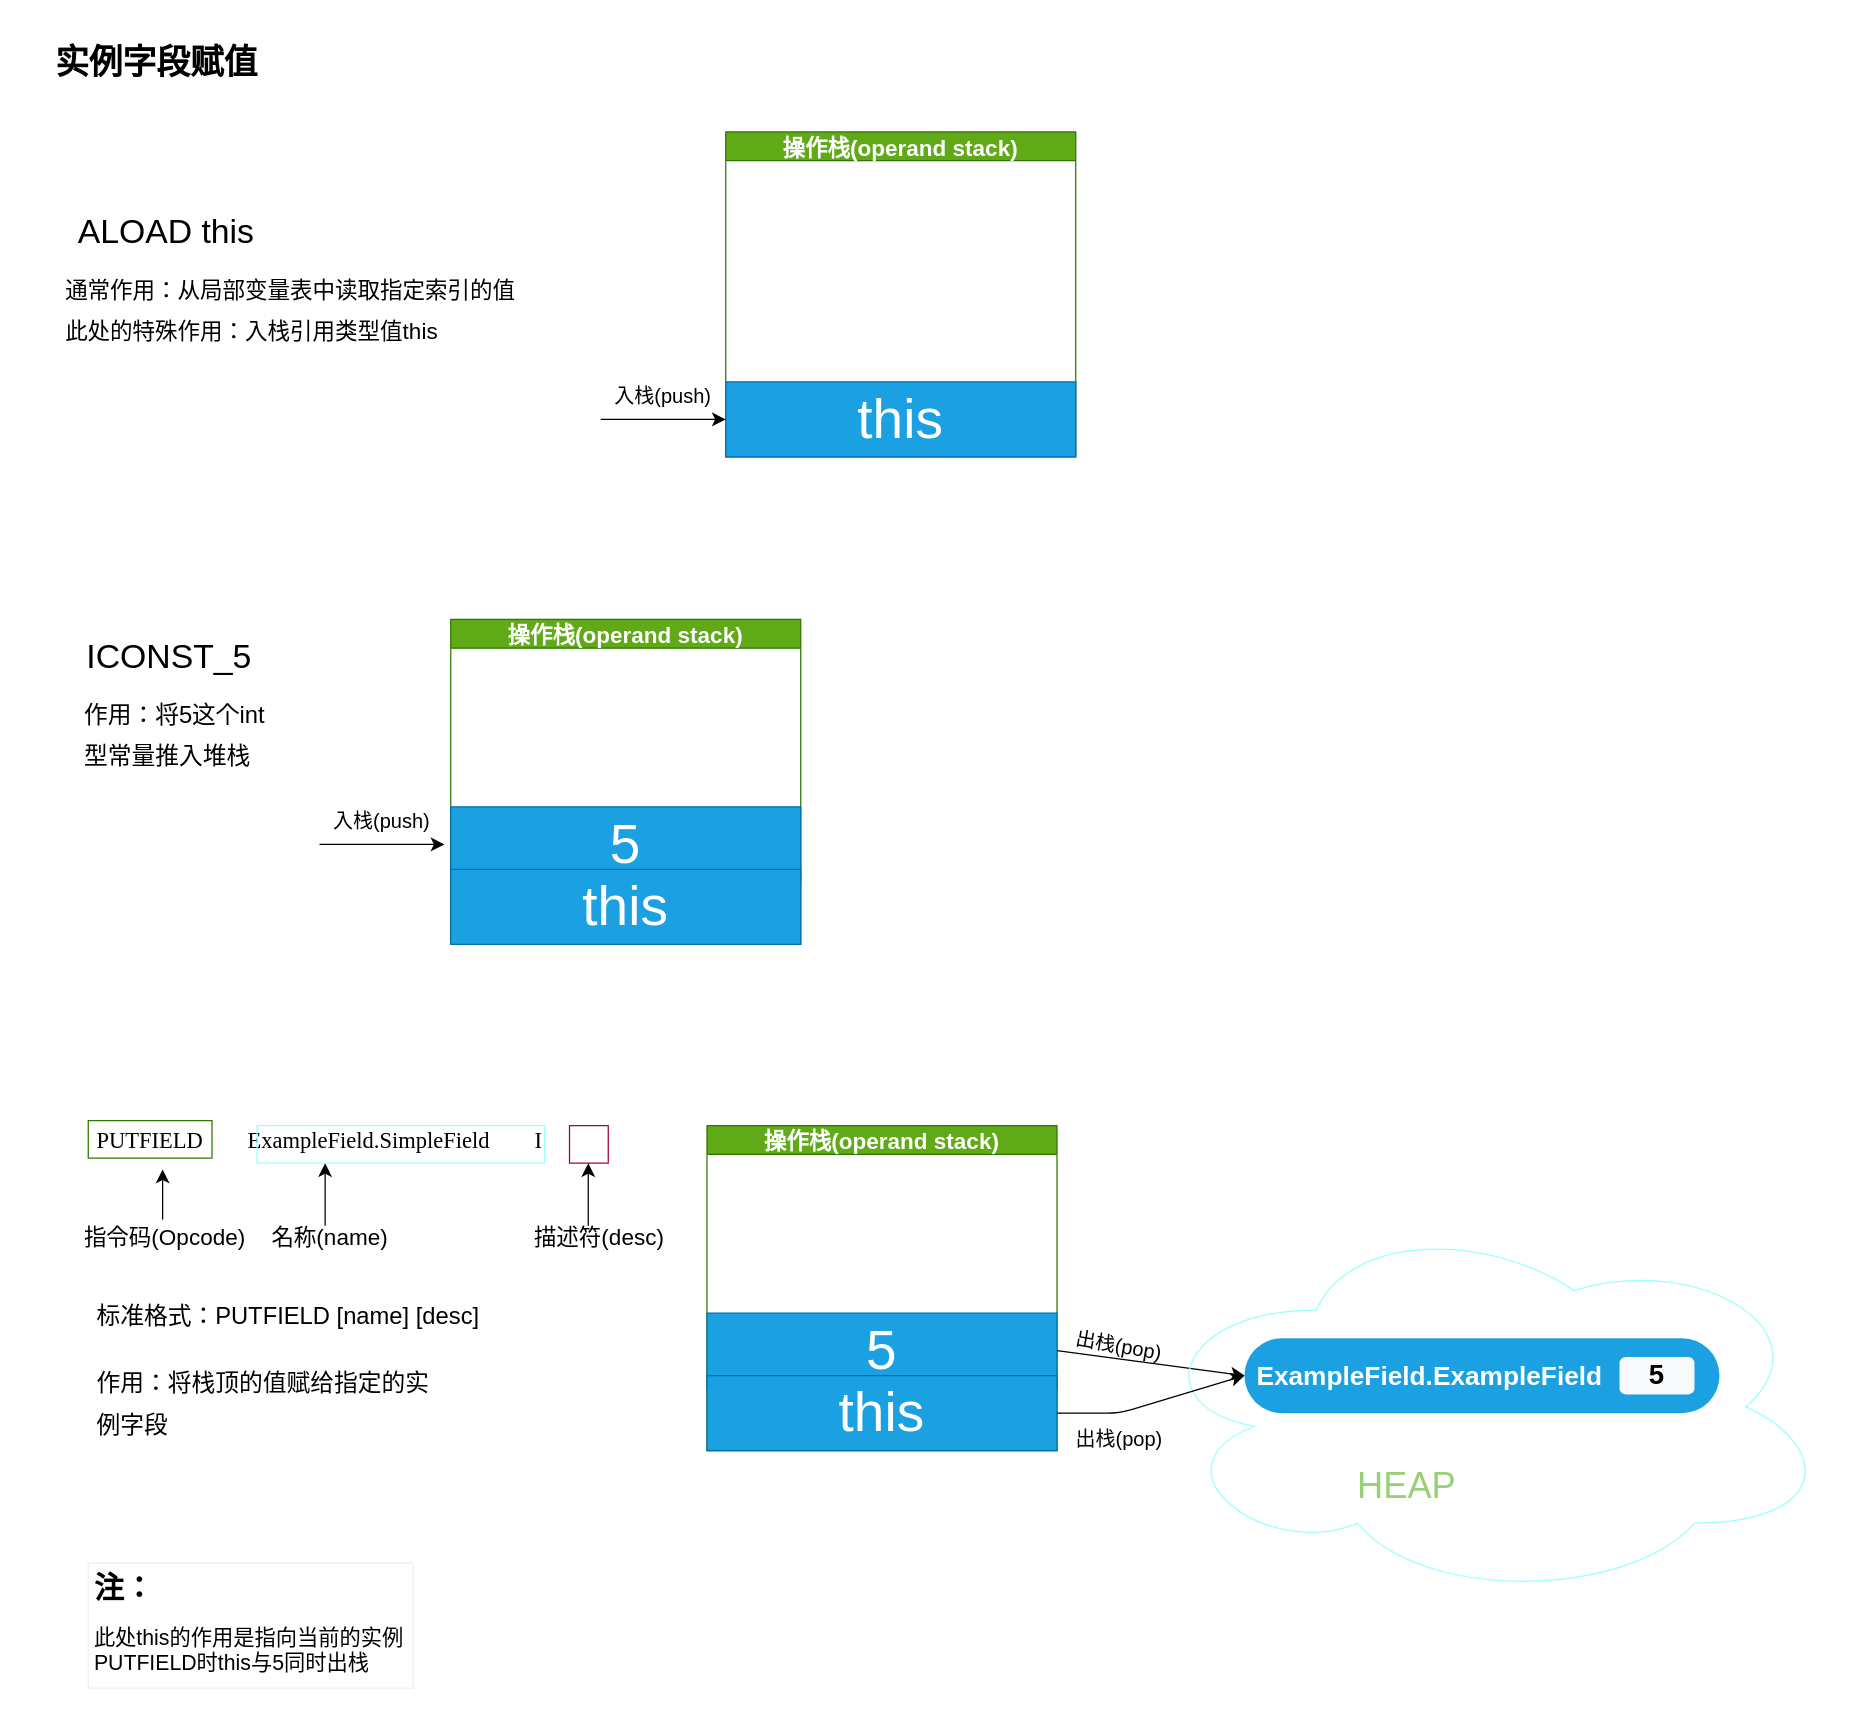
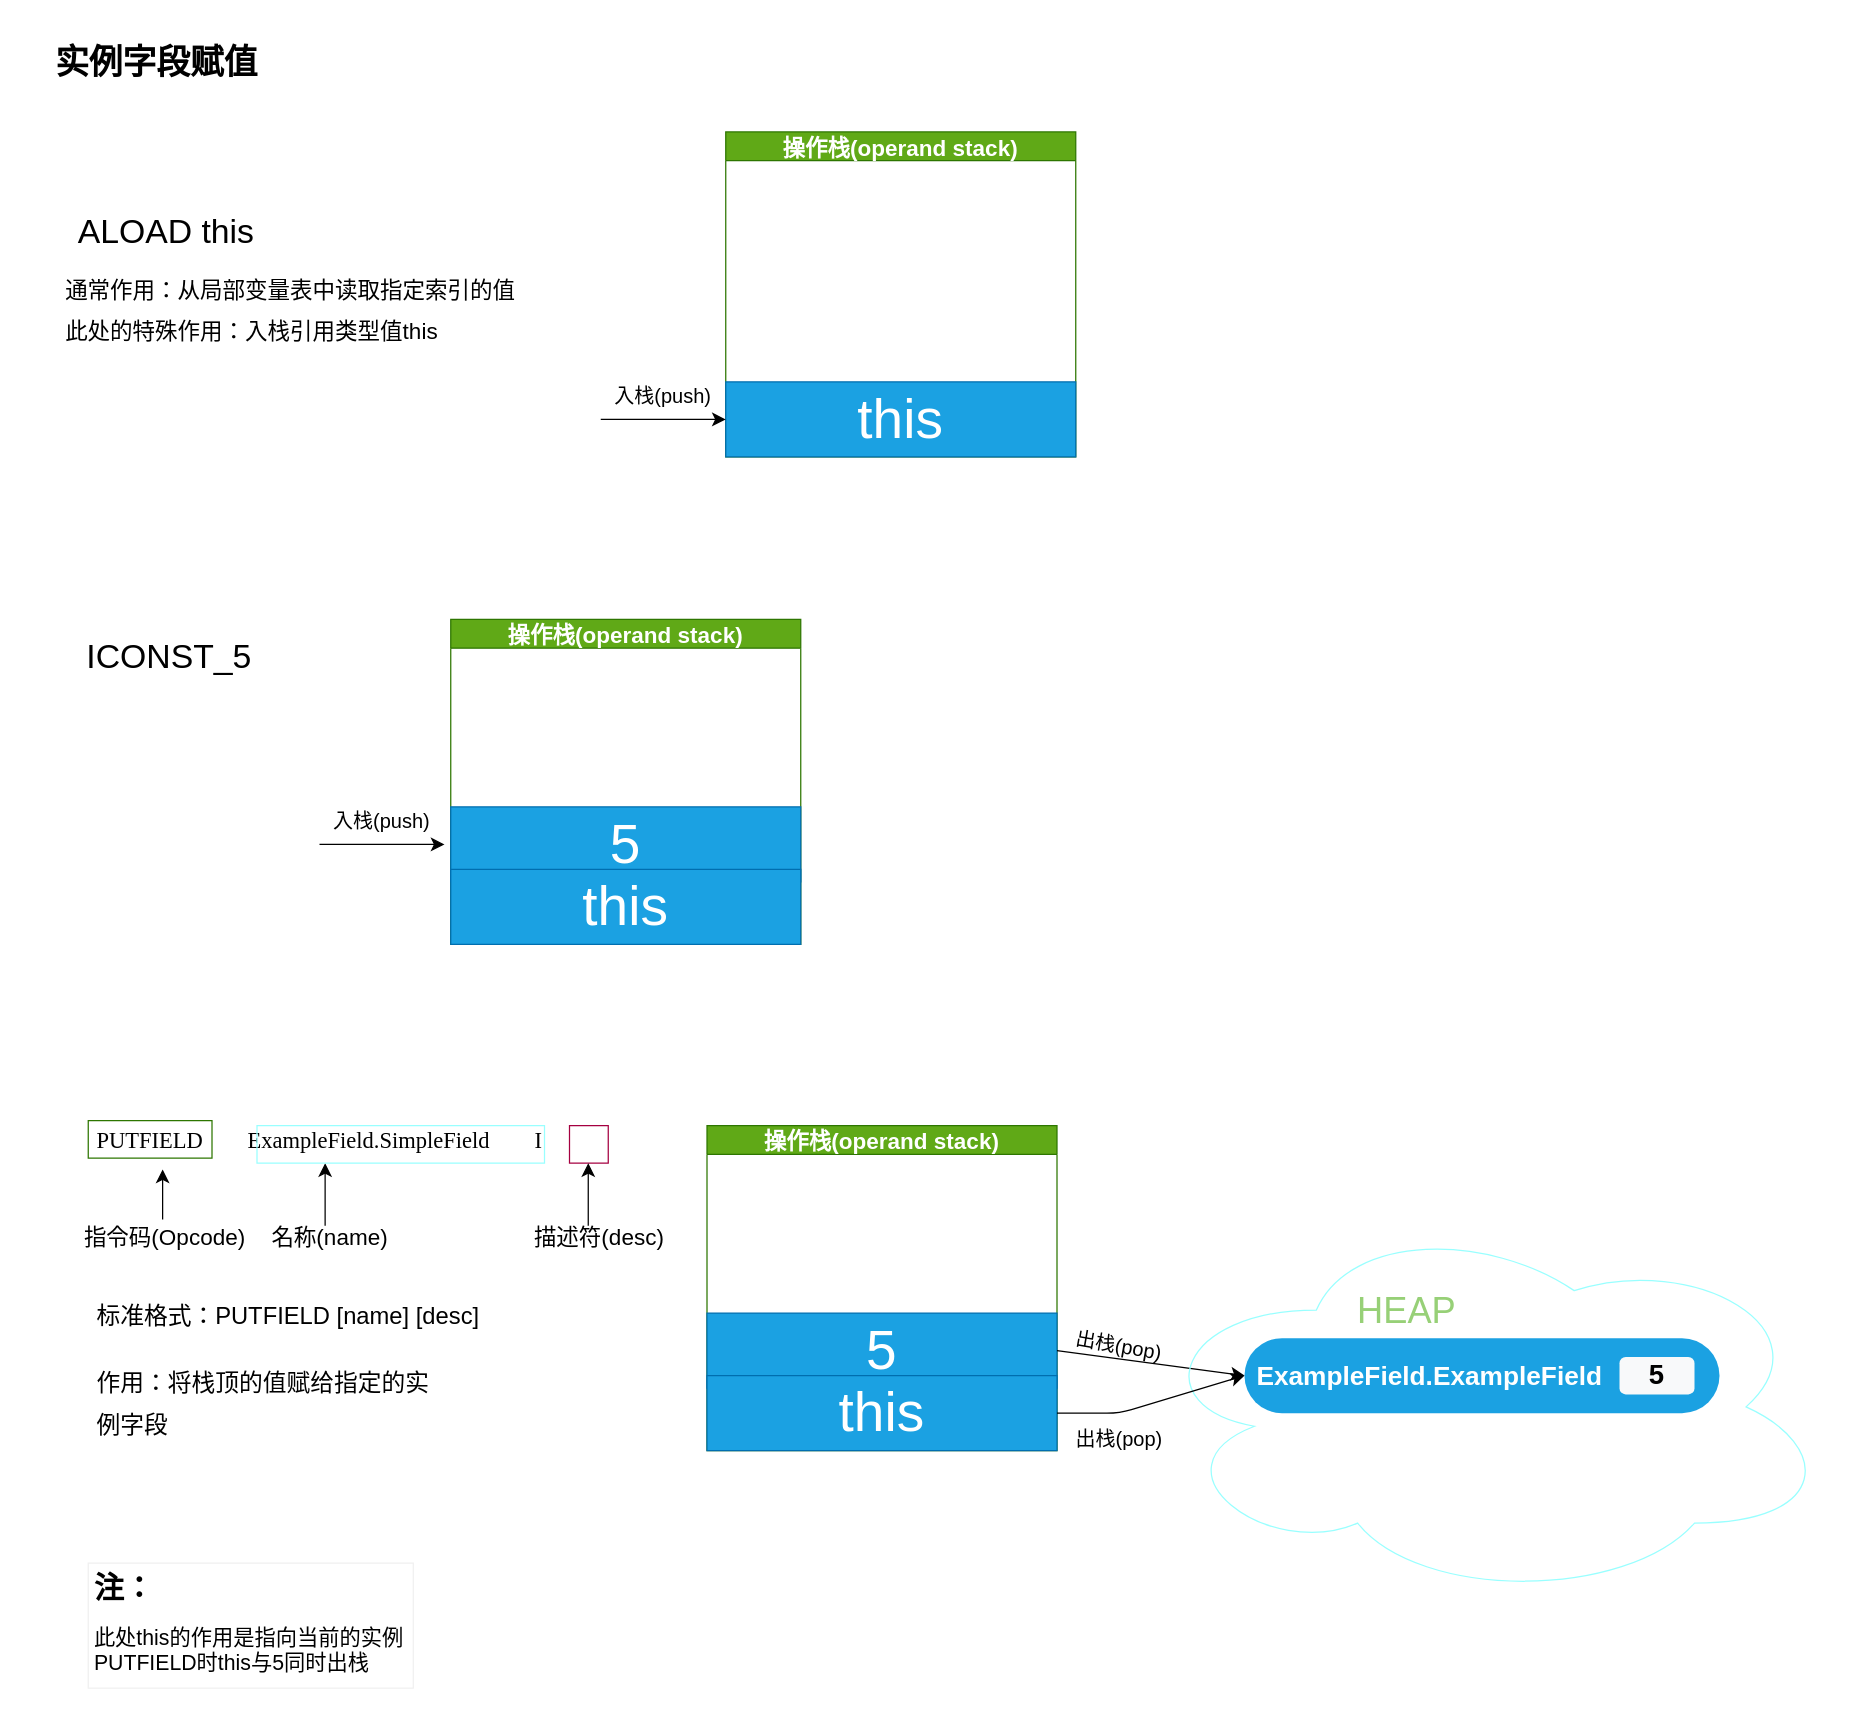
(176, 732) -> none
(1407, 1485) -> (1407, 1310)
